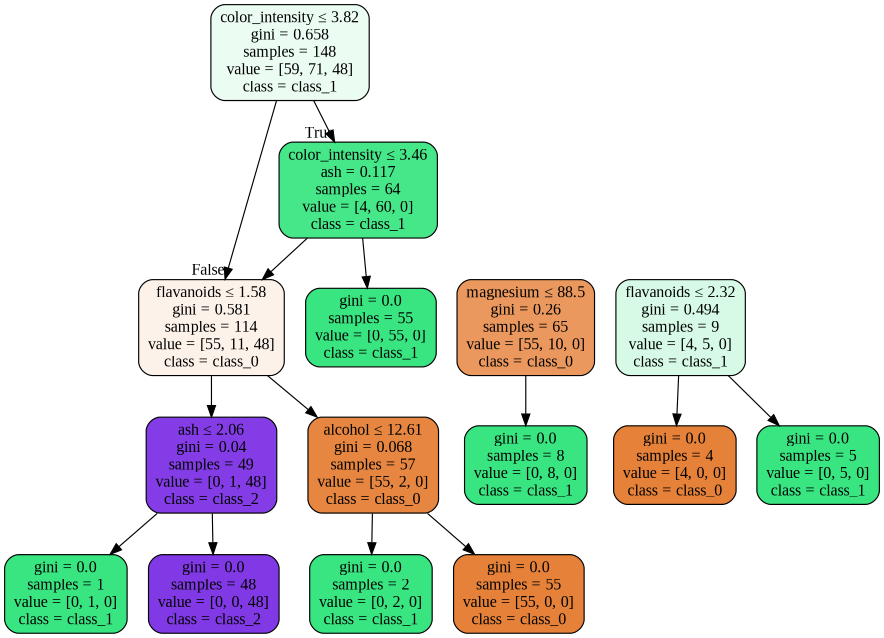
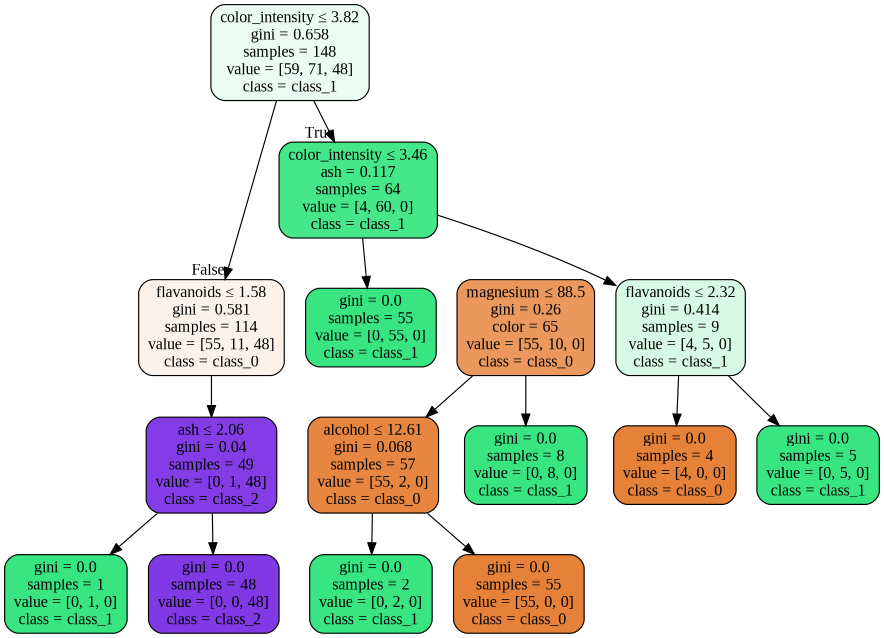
(289, 255) -> (523, 245)
(681, 310) -> (681, 310)
(526, 327) -> (526, 327)
(288, 393) -> (454, 392)
